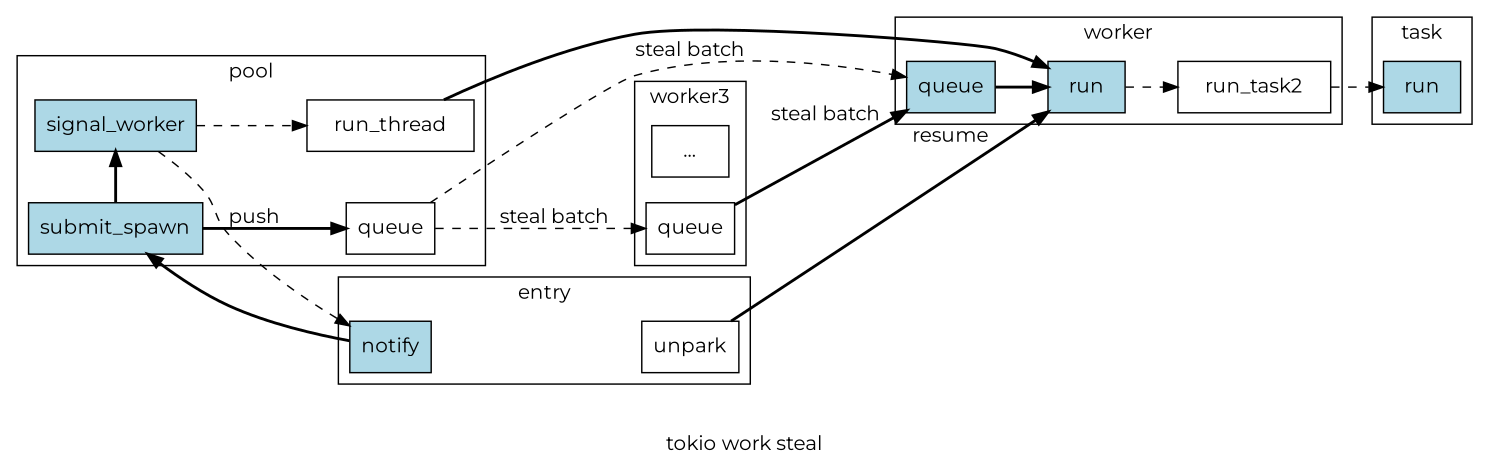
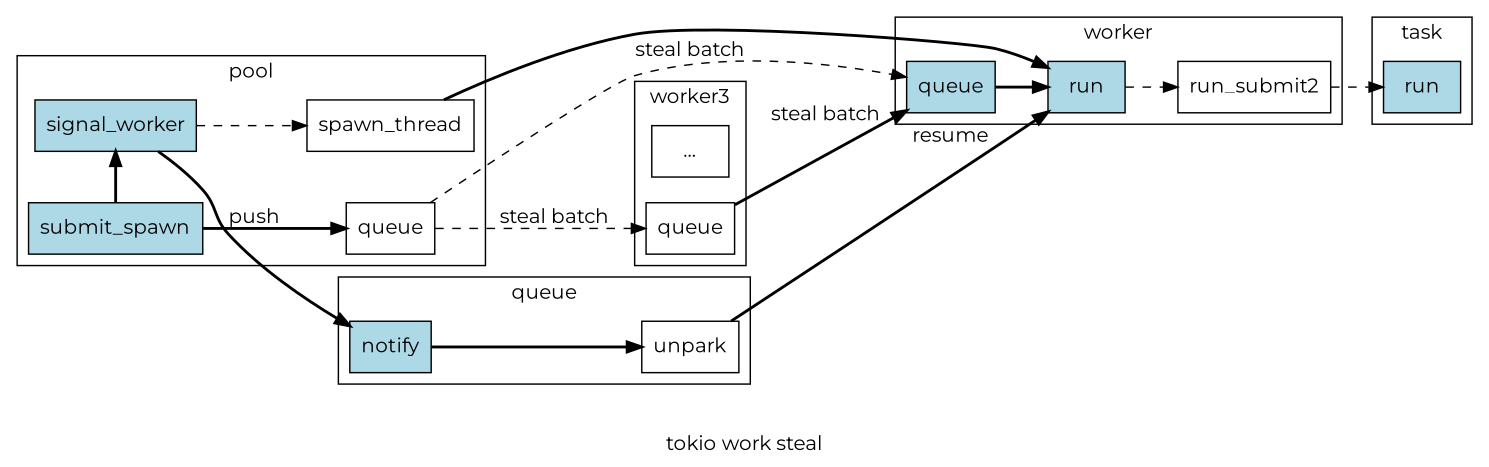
(1254, 87) -> (1254, 87)
(390, 126) -> (390, 126)
(238, 244) -> (238, 244)
(544, 293) -> (544, 293)
(249, 314) -> (529, 347)
